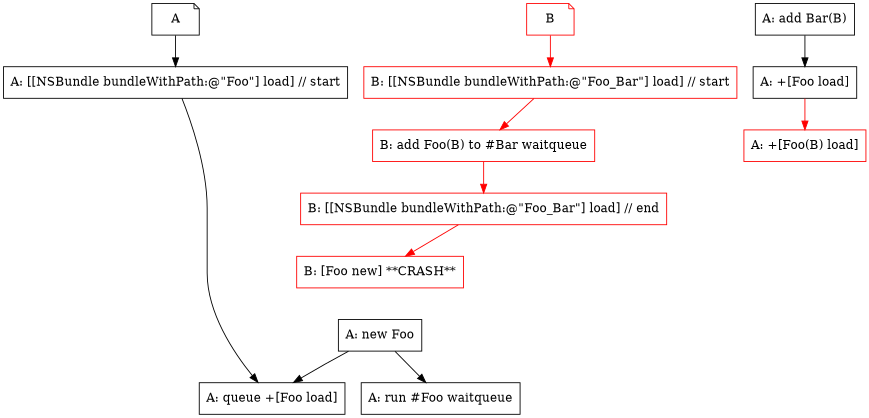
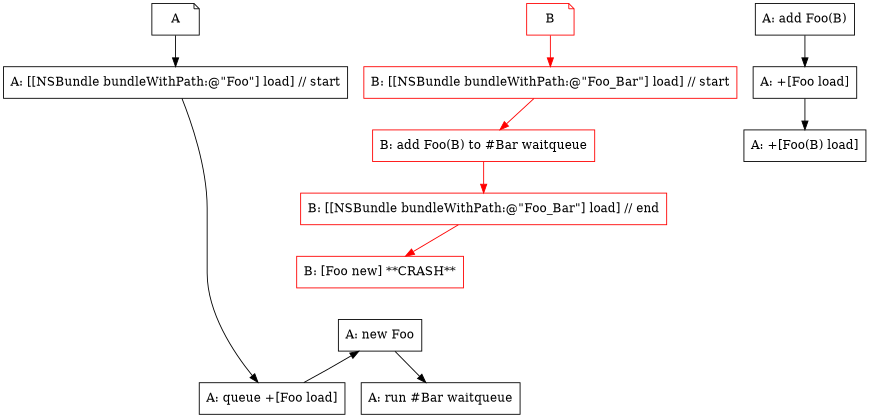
(805, 19) -> (805, 19)
(805, 110) -> (805, 110)
(805, 146) -> (805, 146)
(325, 364) -> (328, 369)
(441, 399) -> (441, 399)
